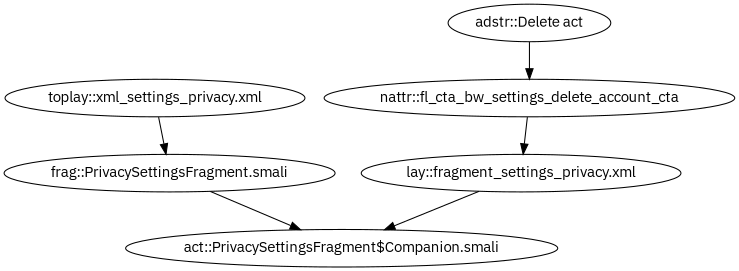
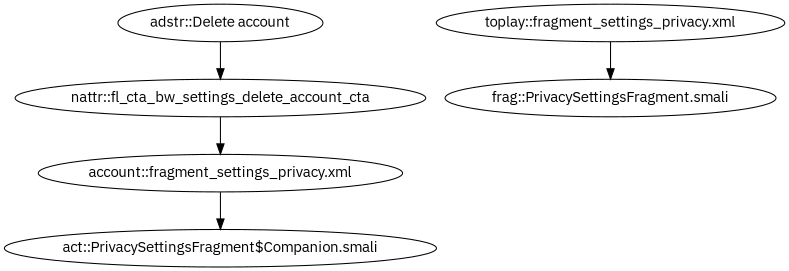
(529, 23) -> (220, 23)
(155, 98) -> (611, 23)
(521, 173) -> (220, 173)
(251, 209) -> none
